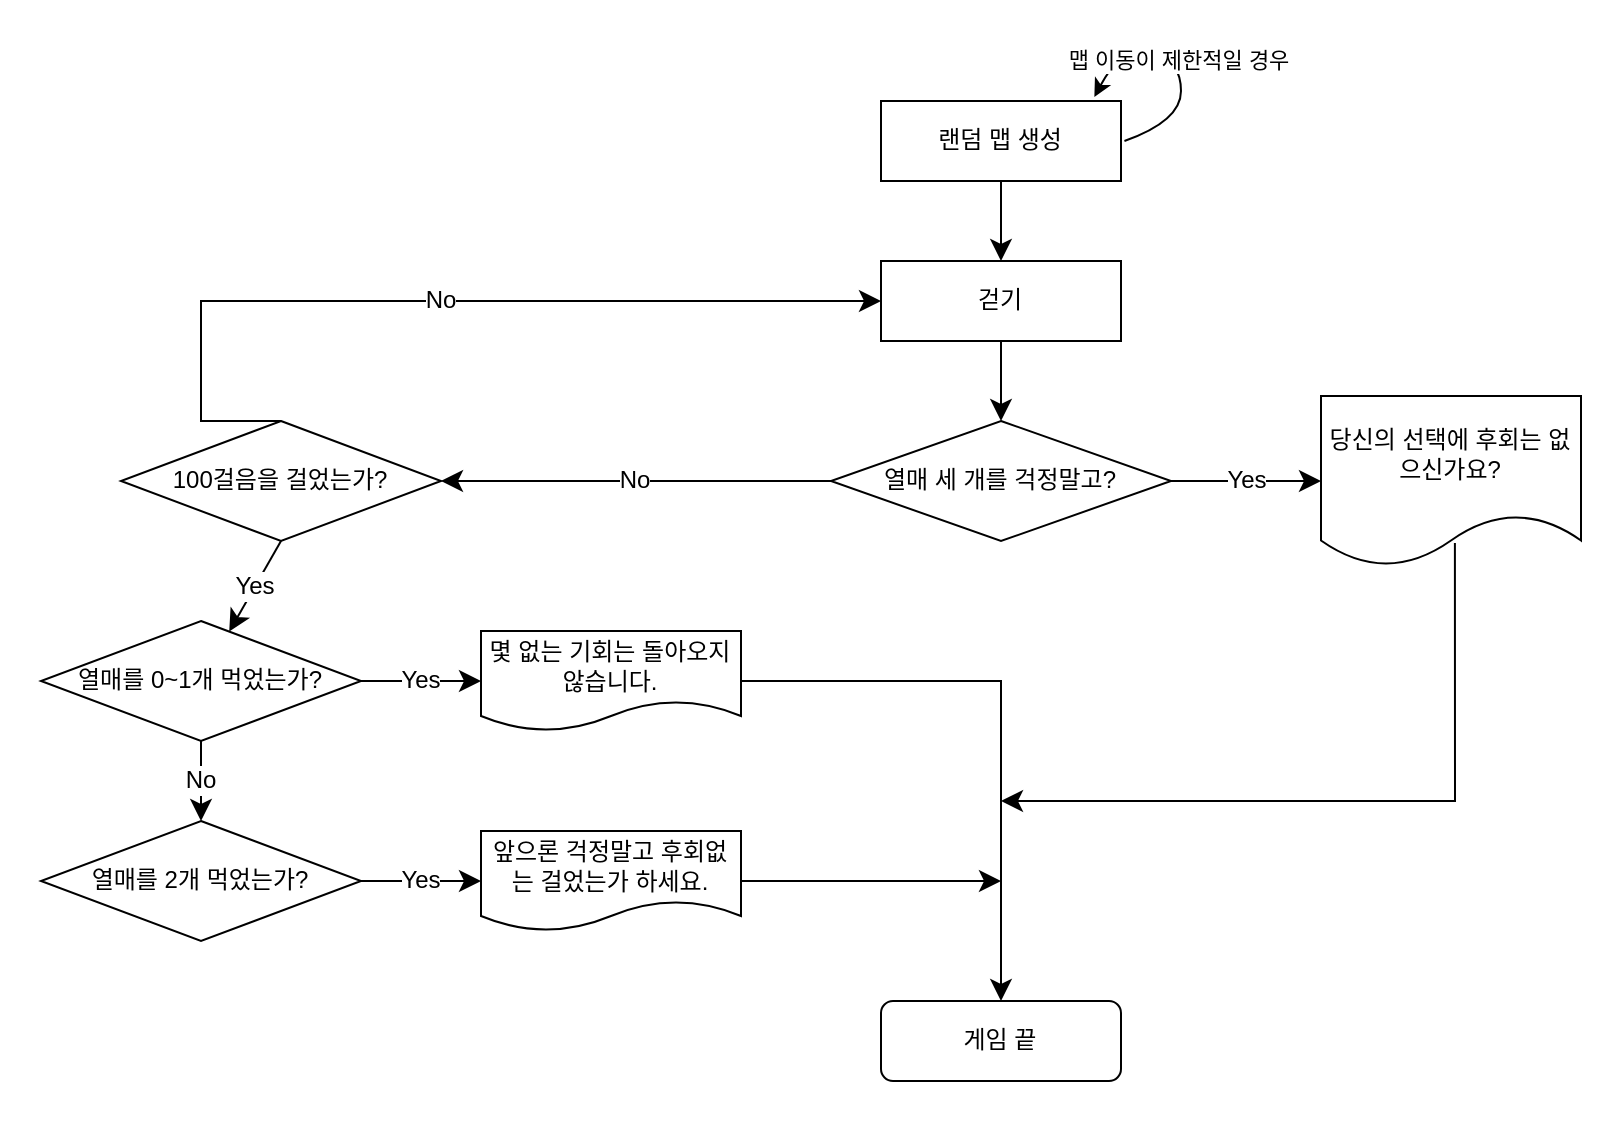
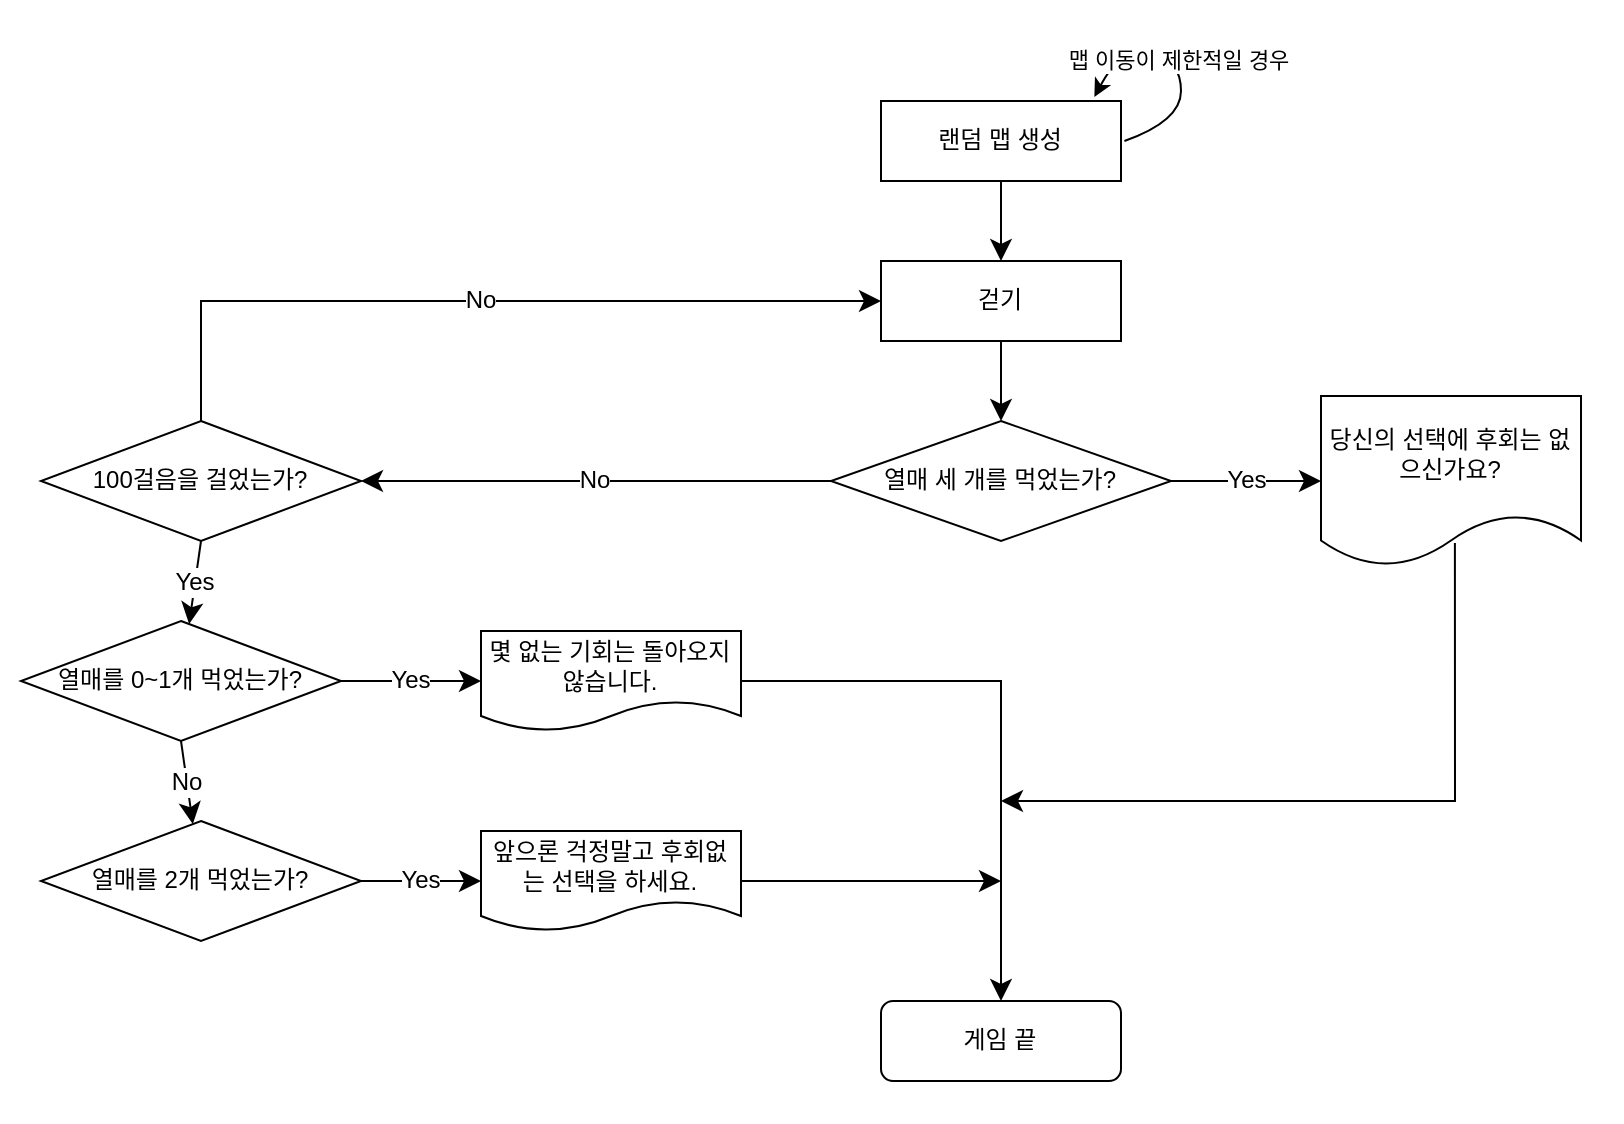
(281, 481) -> (201, 481)
(1001, 481) -> (1001, 481)
(201, 681) -> (181, 681)
(611, 867) -> (611, 867)
